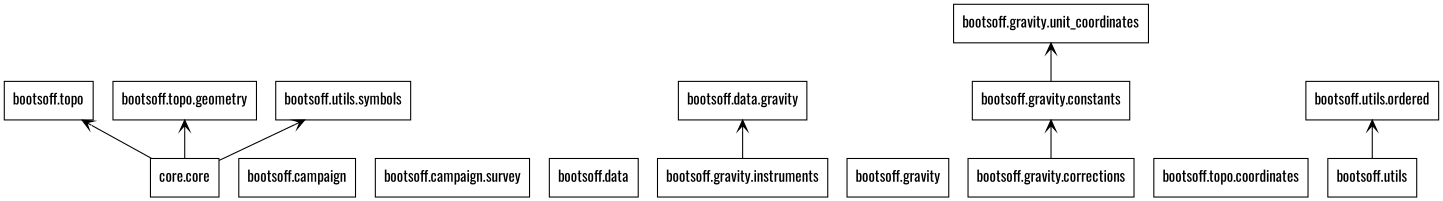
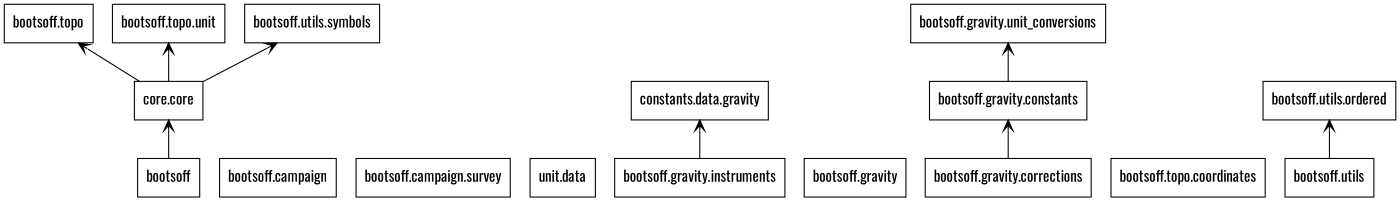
(1051, 24) -> (1008, 24)
(185, 101) -> (169, 24)
(743, 101) -> (700, 101)
none -> (169, 178)
(594, 178) -> (563, 178)
